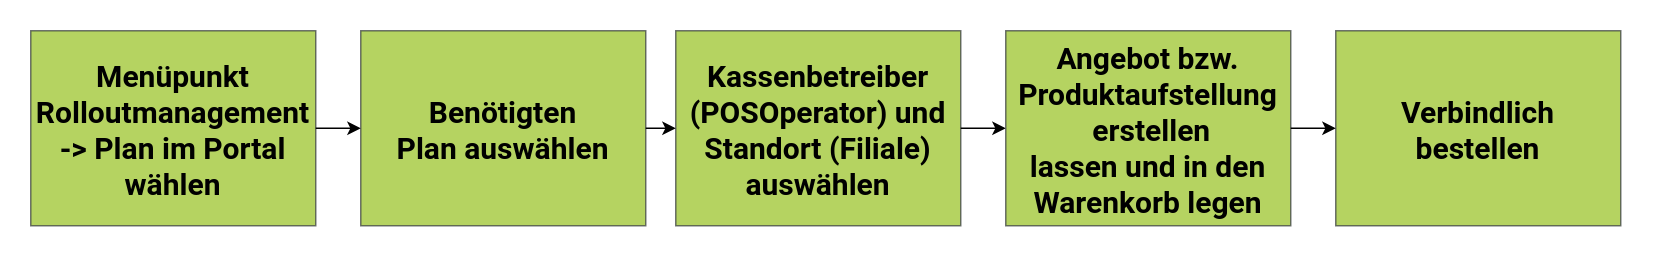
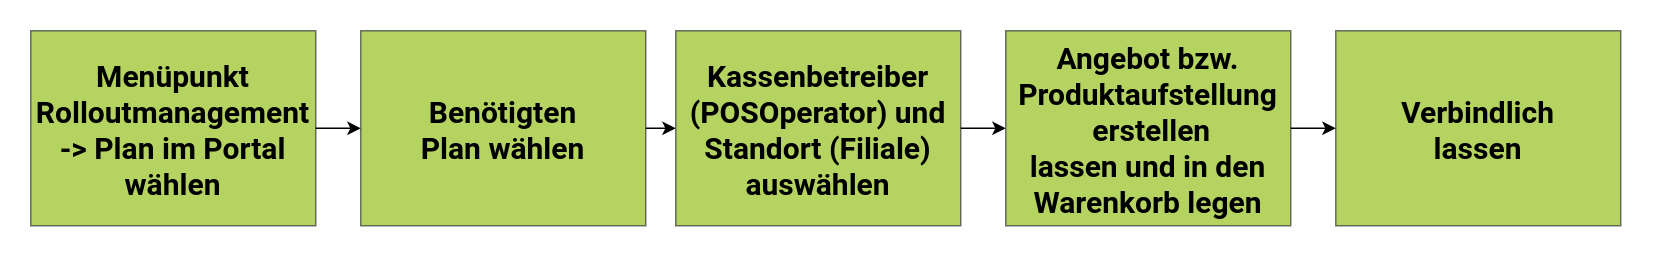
(503, 113) -> (503, 113)
(1478, 113) -> (1478, 113)
